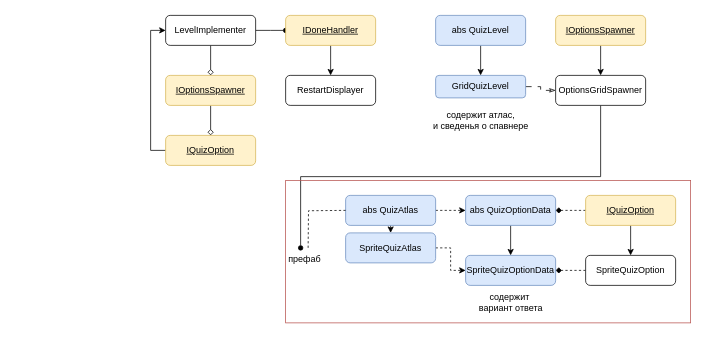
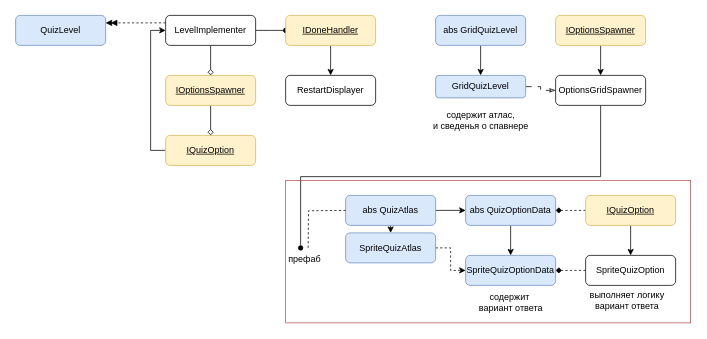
none -> (118, 23)
none -> (60, 30)
(480, 30) -> (480, 30)
(447, 210) -> (447, 210)
none -> (627, 300)
